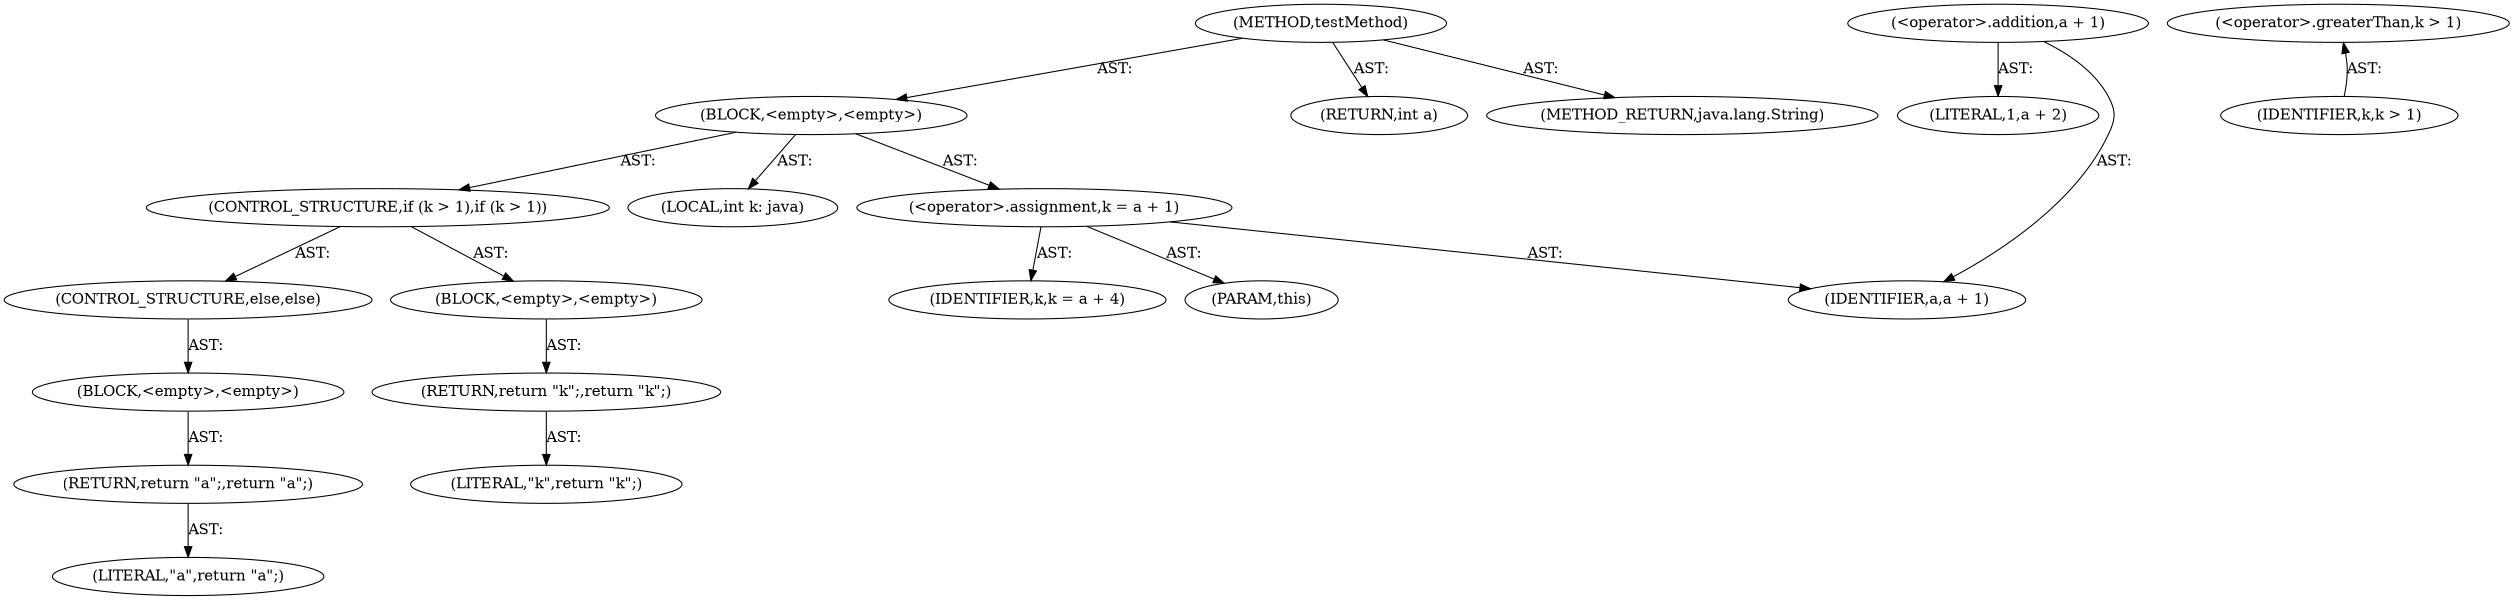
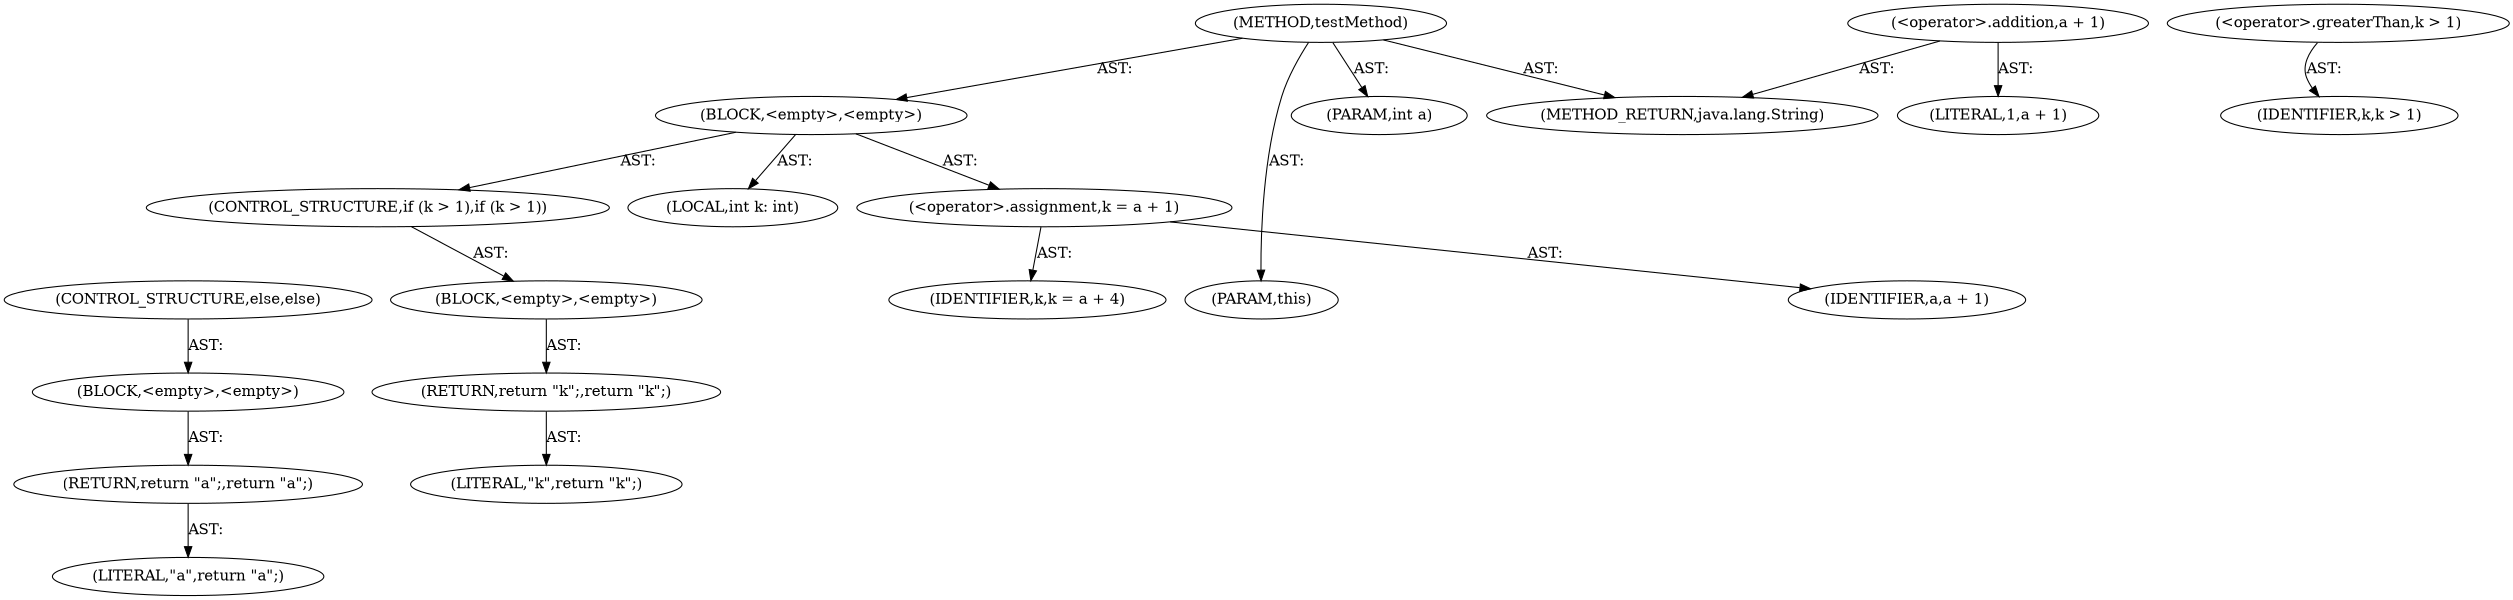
(2347, 75) -> (2306, 65)
(1379, 116) -> (1379, 116)
(1998, 116) -> (1998, 116)
(2085, 171) -> (1846, 68)
(733, 208) -> (733, 208)
(288, 252) -> none
(1150, 253) -> (1269, 152)
